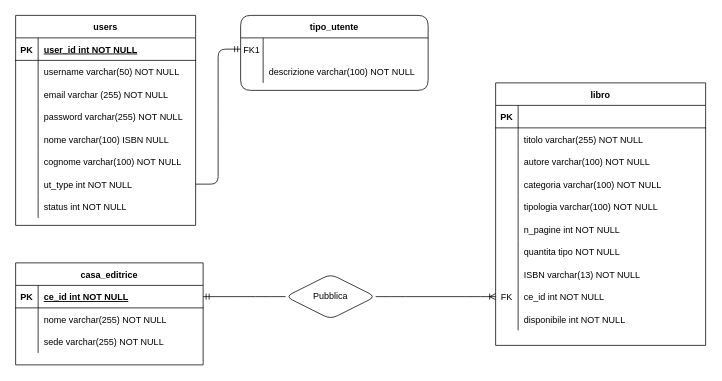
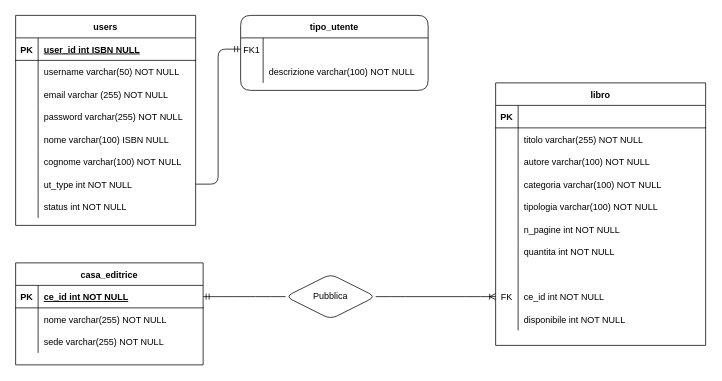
(88, 50) -> (91, 50)
(573, 252) -> (571, 252)
(612, 274) -> none
